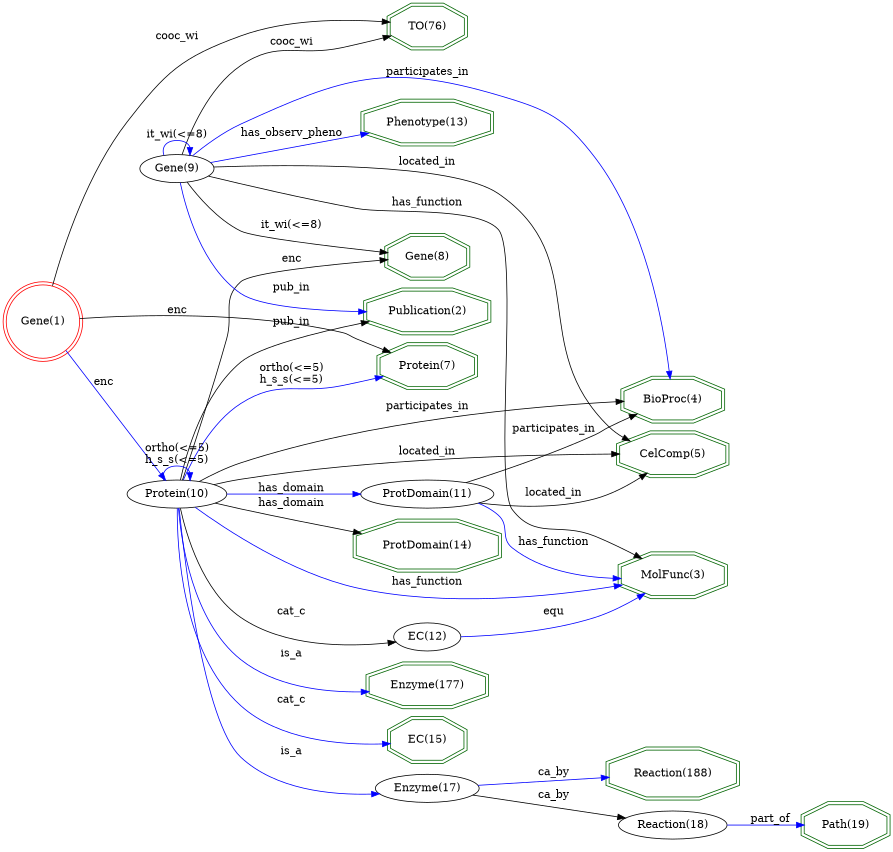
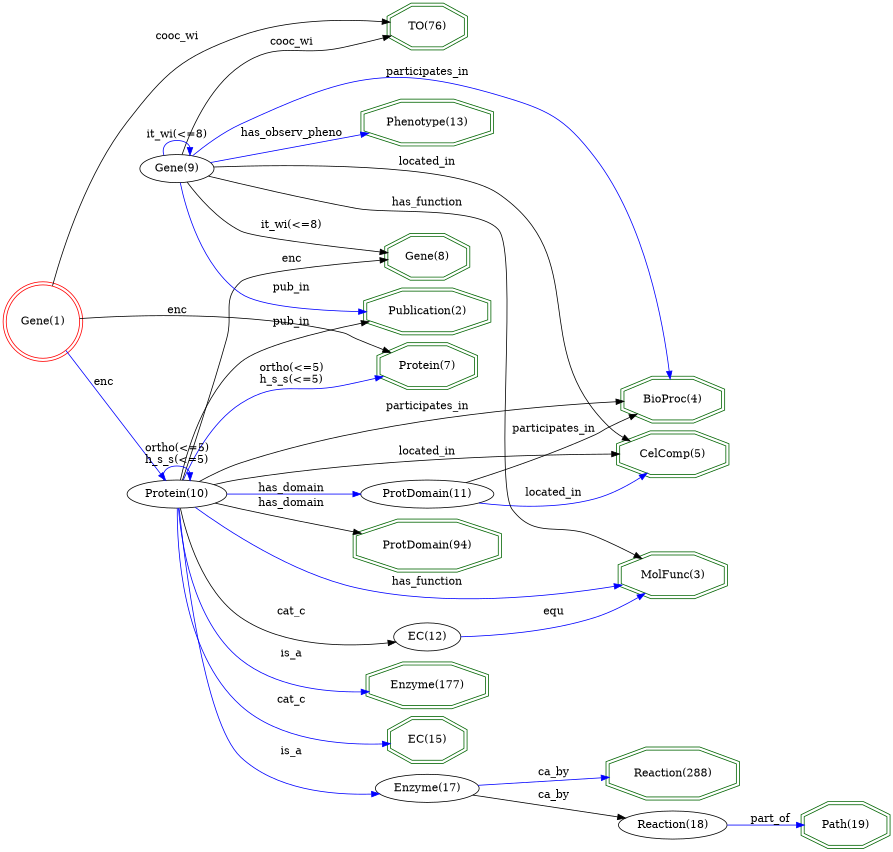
(562, 505) -> (562, 505)
(427, 546) -> (427, 546)
(532, 560) -> none
(673, 774) -> (673, 774)
